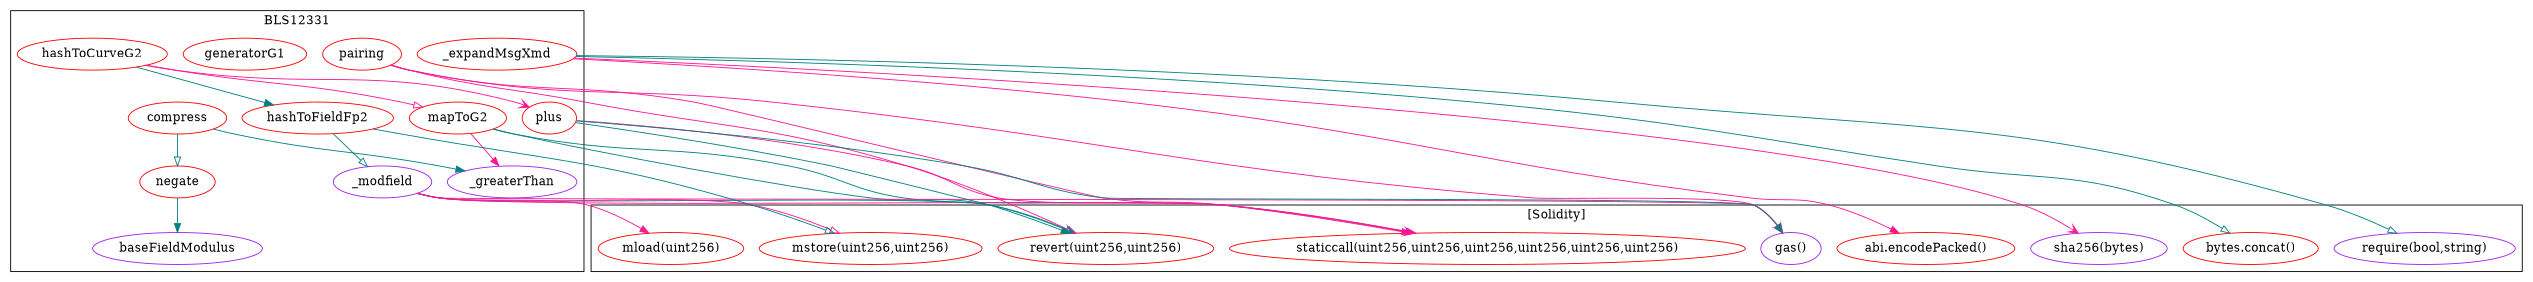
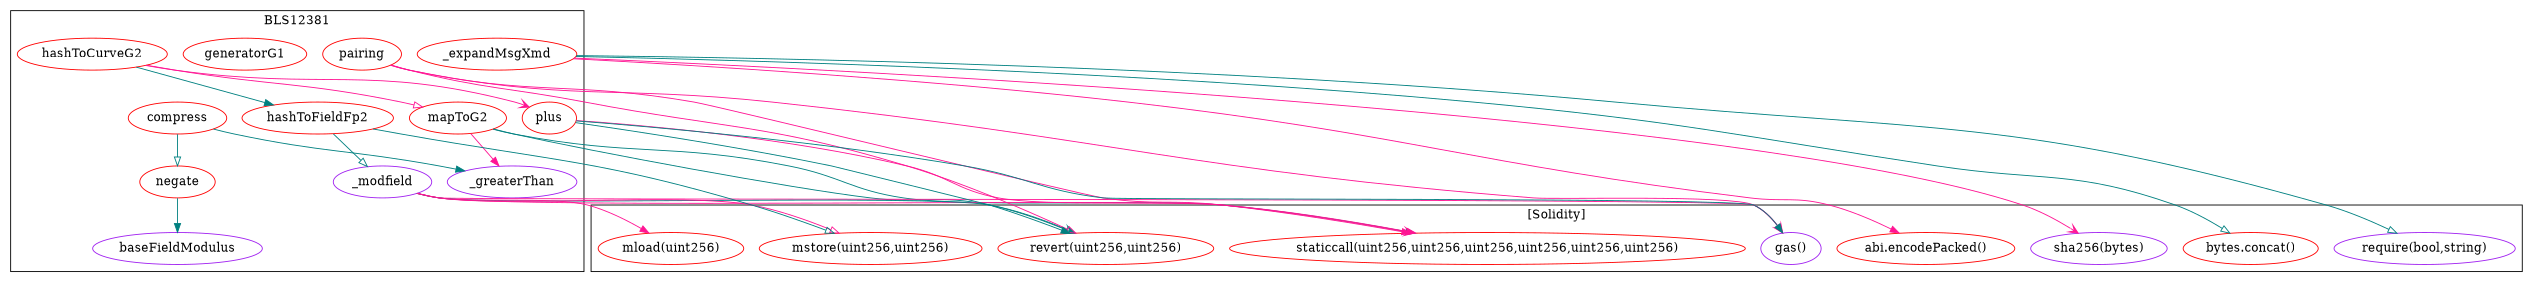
(297, 21) -> (297, 21)
